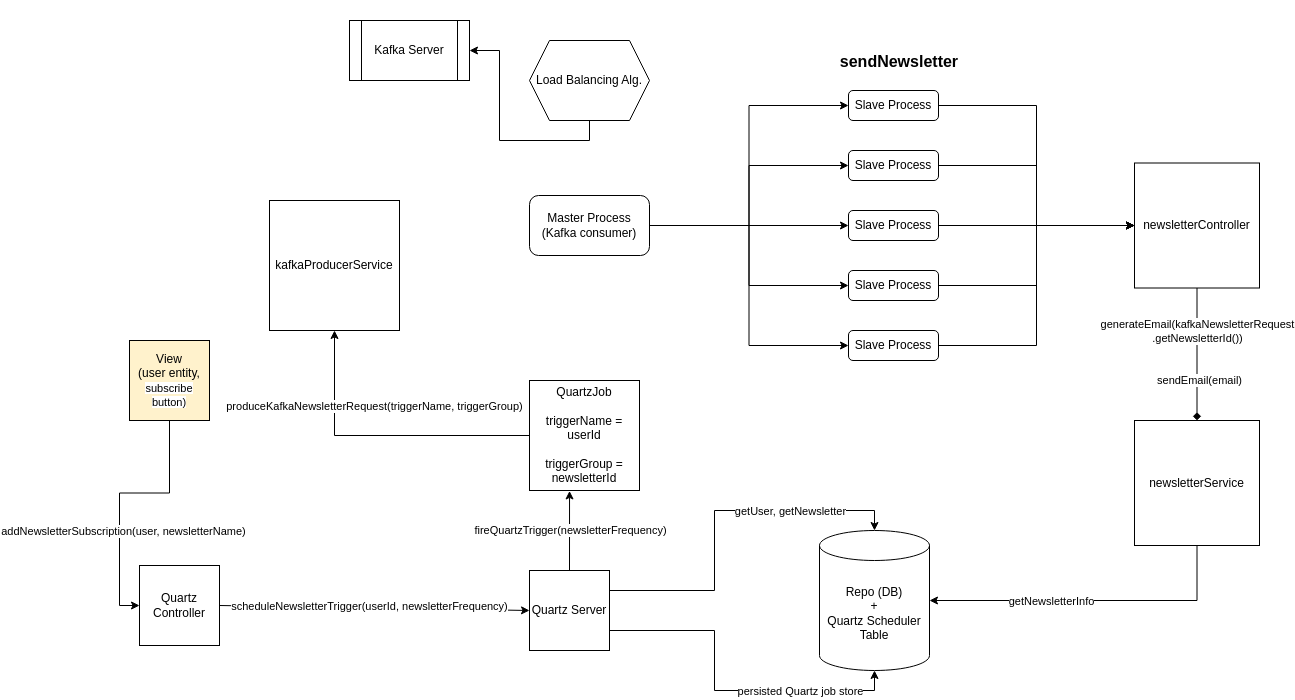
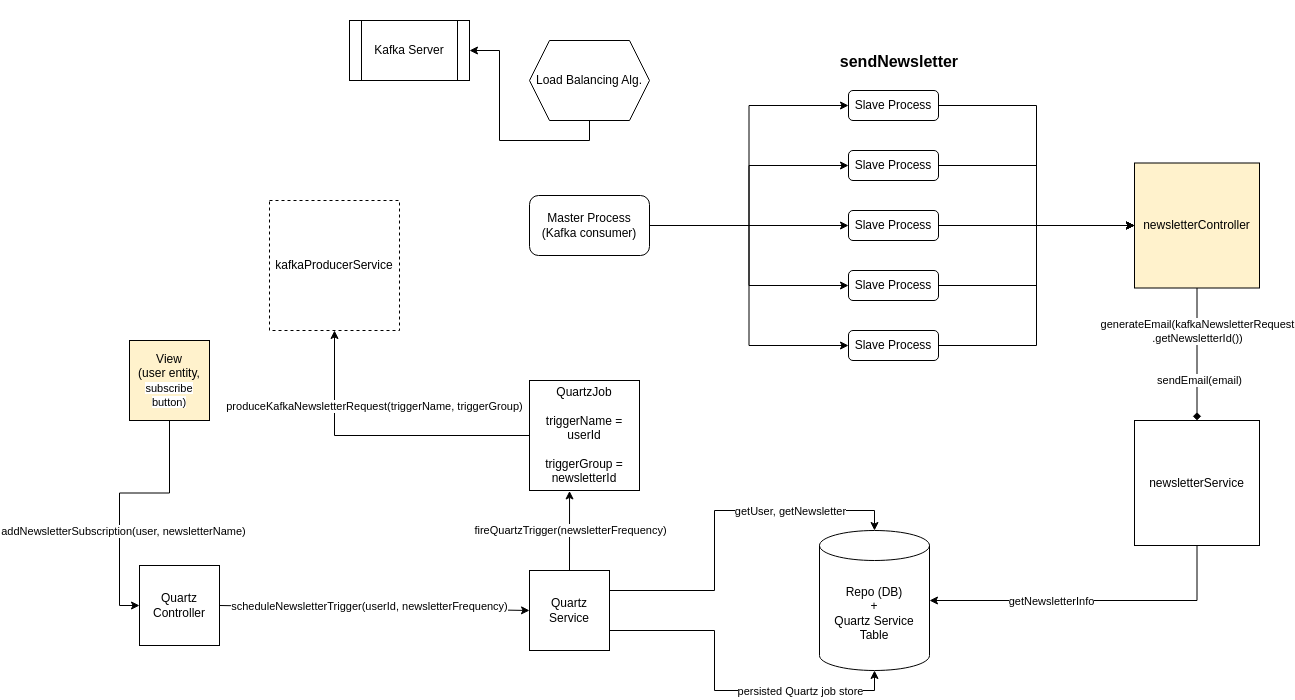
(1197, 226) -> (1197, 226)
(335, 266) -> (335, 266)
(570, 611) -> (570, 611)
(875, 614) -> (875, 614)
